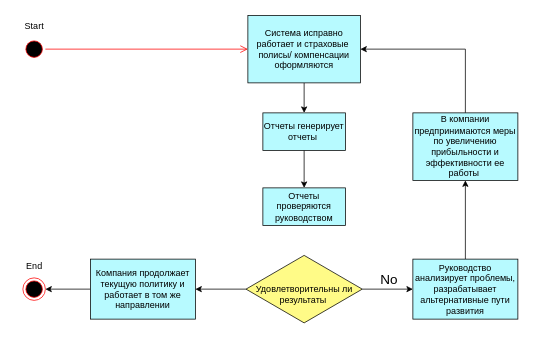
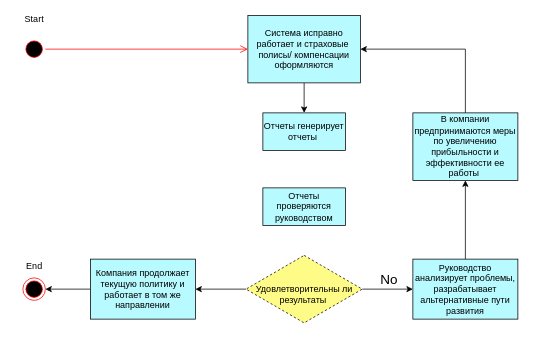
(34, 27) -> (34, 19)
(304, 181) -> none
(304, 289) -> (304, 289)
